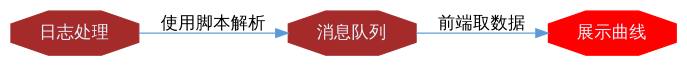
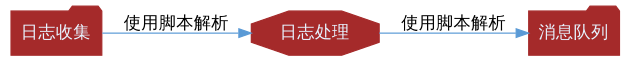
none -> (56, 33)
(352, 33) -> (574, 33)
(612, 33) -> none
